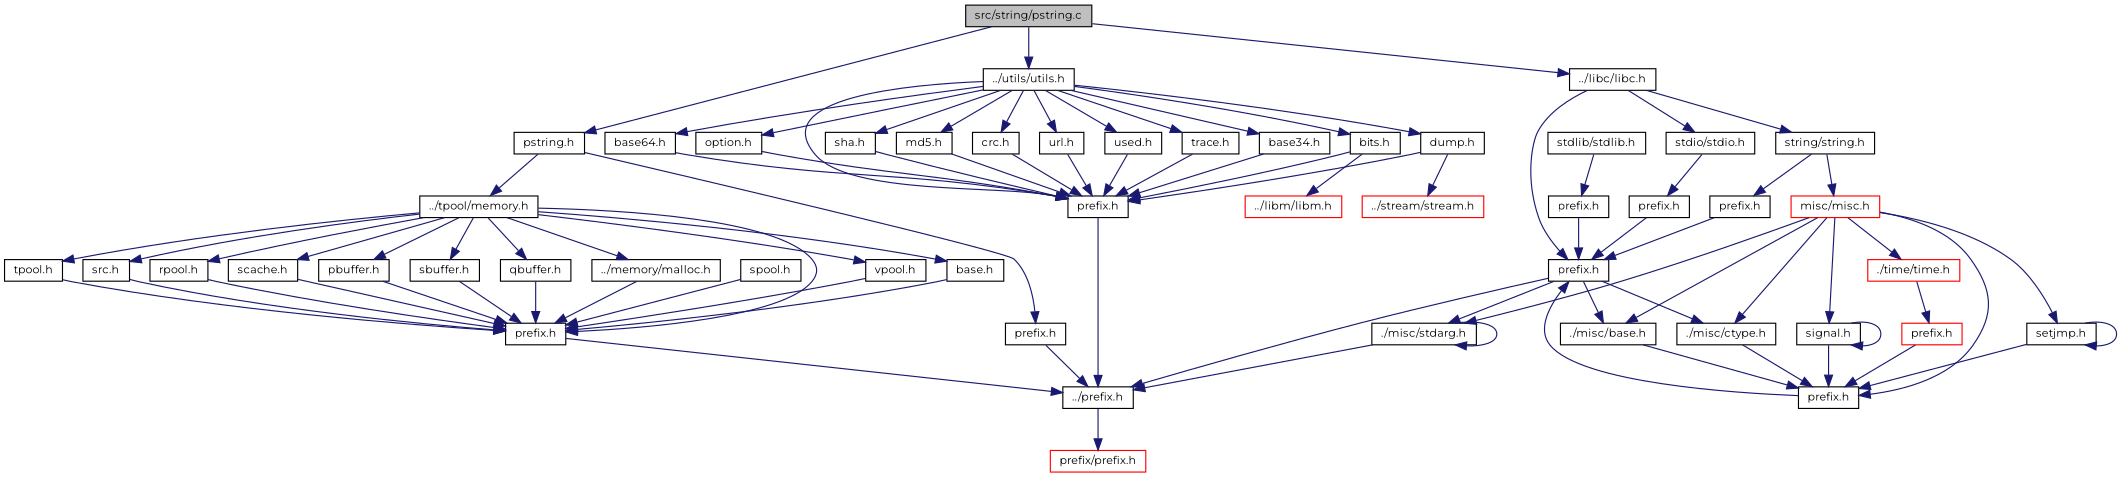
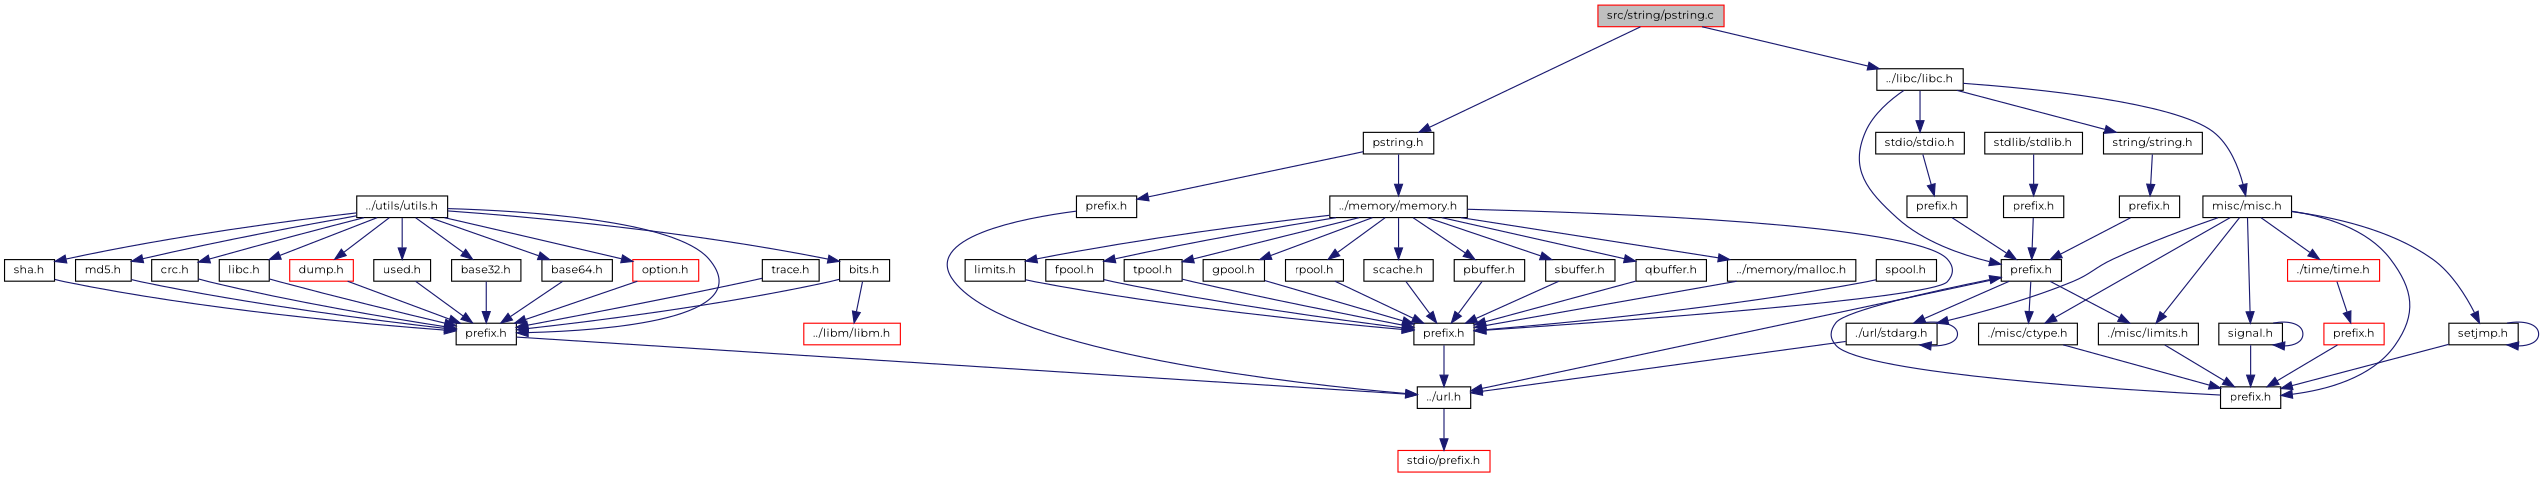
(1029, 16) -> (1661, 16)
(1029, 42) -> none
(1114, 110) -> none
(729, 143) -> (666, 270)
(1062, 143) -> (244, 270)
(1295, 143) -> (486, 270)
(1453, 143) -> (322, 270)
(1829, 169) -> (2121, 102)
(479, 207) -> (1399, 207)
(1423, 207) -> none
(1835, 207) -> (2247, 207)
(106, 270) -> (1234, 270)
(896, 270) -> (995, 270)
(975, 270) -> (1075, 270)
(1424, 334) -> (1892, 334)
(1608, 334) -> (2148, 334)
(1098, 398) -> (1444, 398)
(1098, 461) -> (1444, 461)
